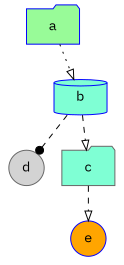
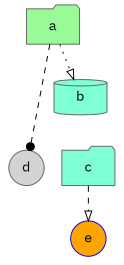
(53, 27) -> (53, 27)
(81, 97) -> (81, 97)
(84, 128) -> none
(55, 131) -> (40, 94)
